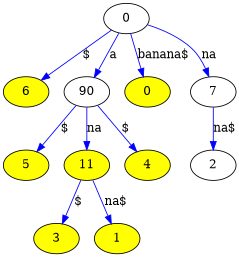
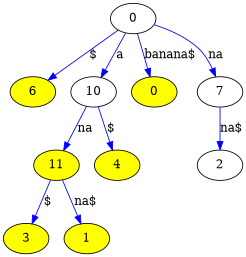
(87, 92) -> (94, 92)
(26, 165) -> none
